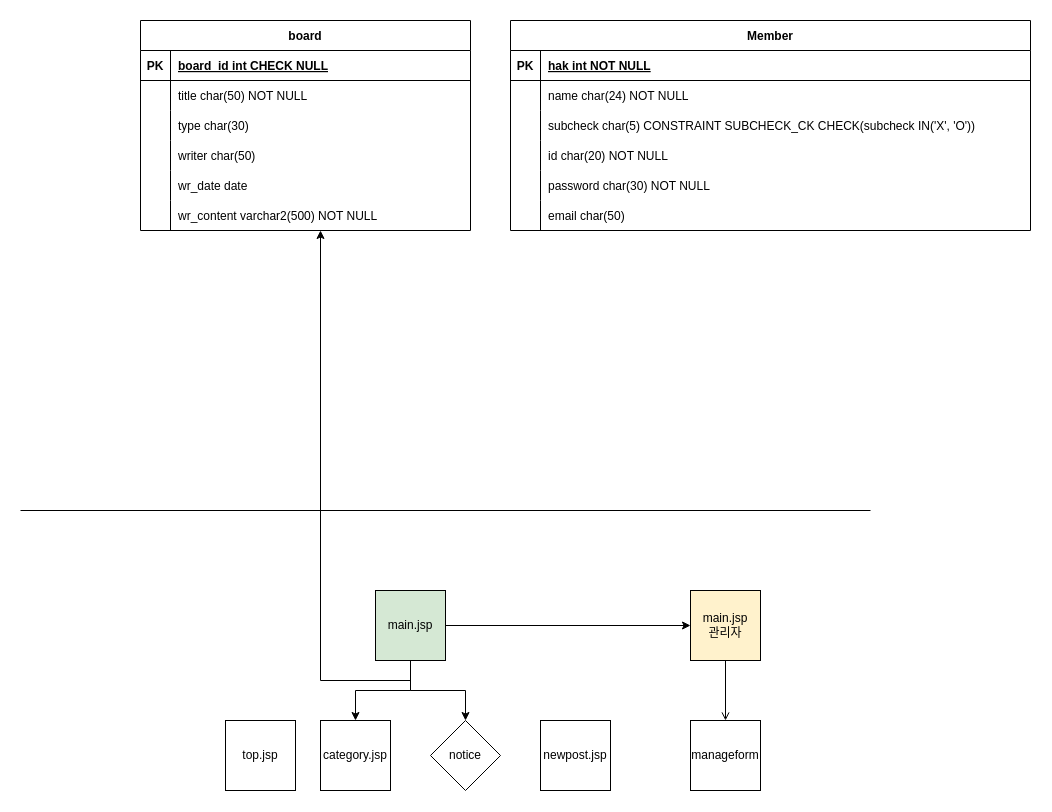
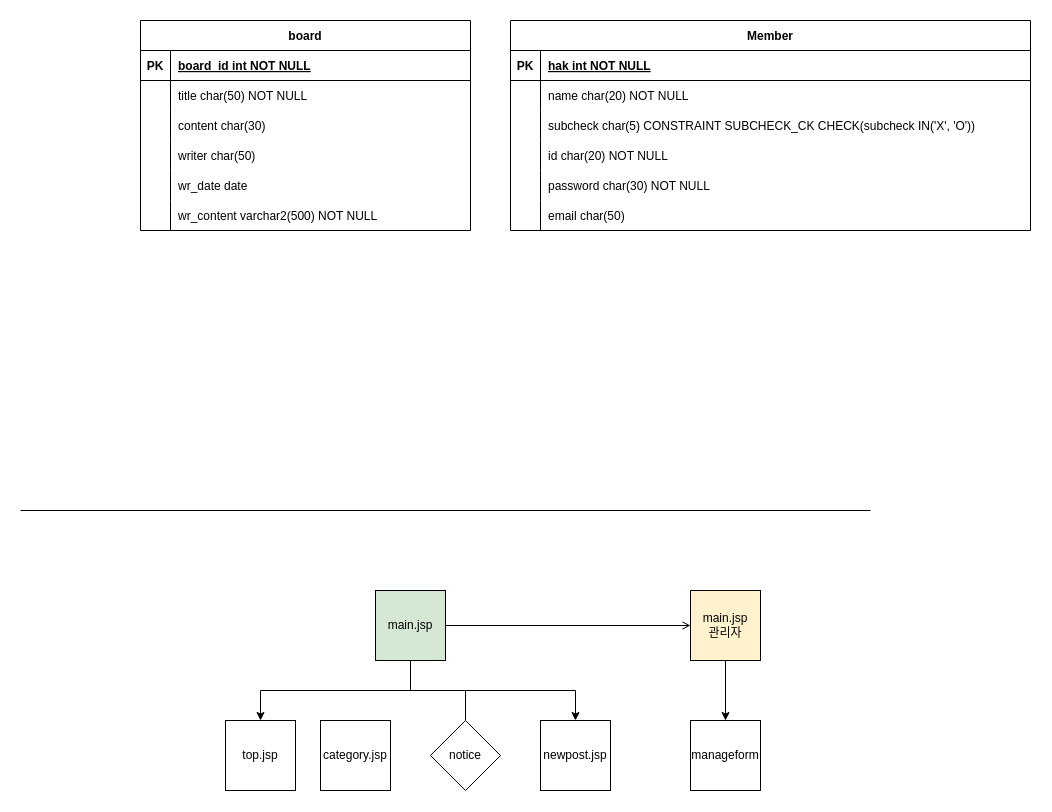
(247, 66) -> (241, 66)
(617, 96) -> (617, 96)
(220, 126) -> (230, 126)
(321, 503) -> (533, 691)
(682, 626) -> (683, 626)
none -> (296, 691)
(356, 703) -> none
(466, 712) -> (466, 714)
(726, 713) -> (726, 712)
